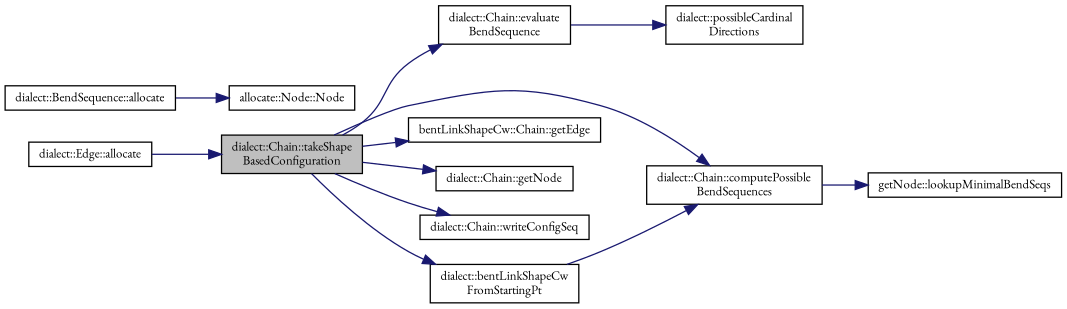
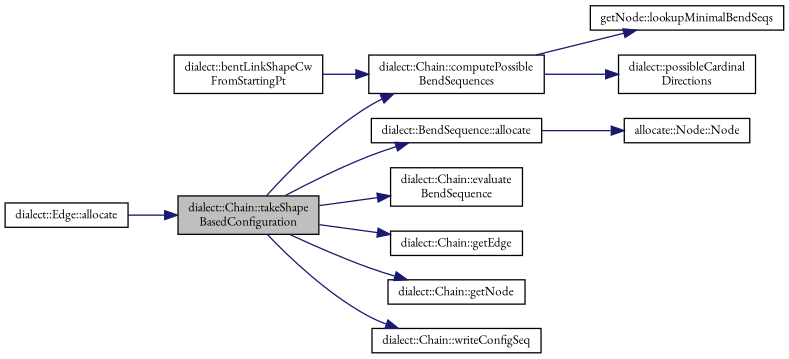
(612, 25) -> (575, 74)
(505, 130) -> (457, 243)
(364, 221) -> (339, 169)
